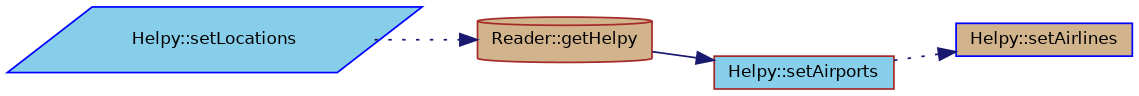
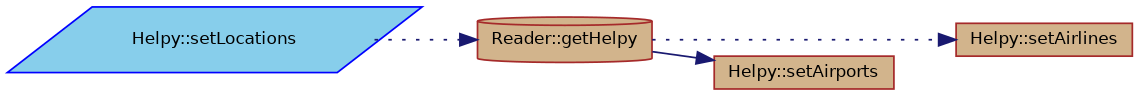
(1044, 40) -> (1044, 40)
(916, 57) -> (795, 40)
(804, 73) -> (804, 73)
